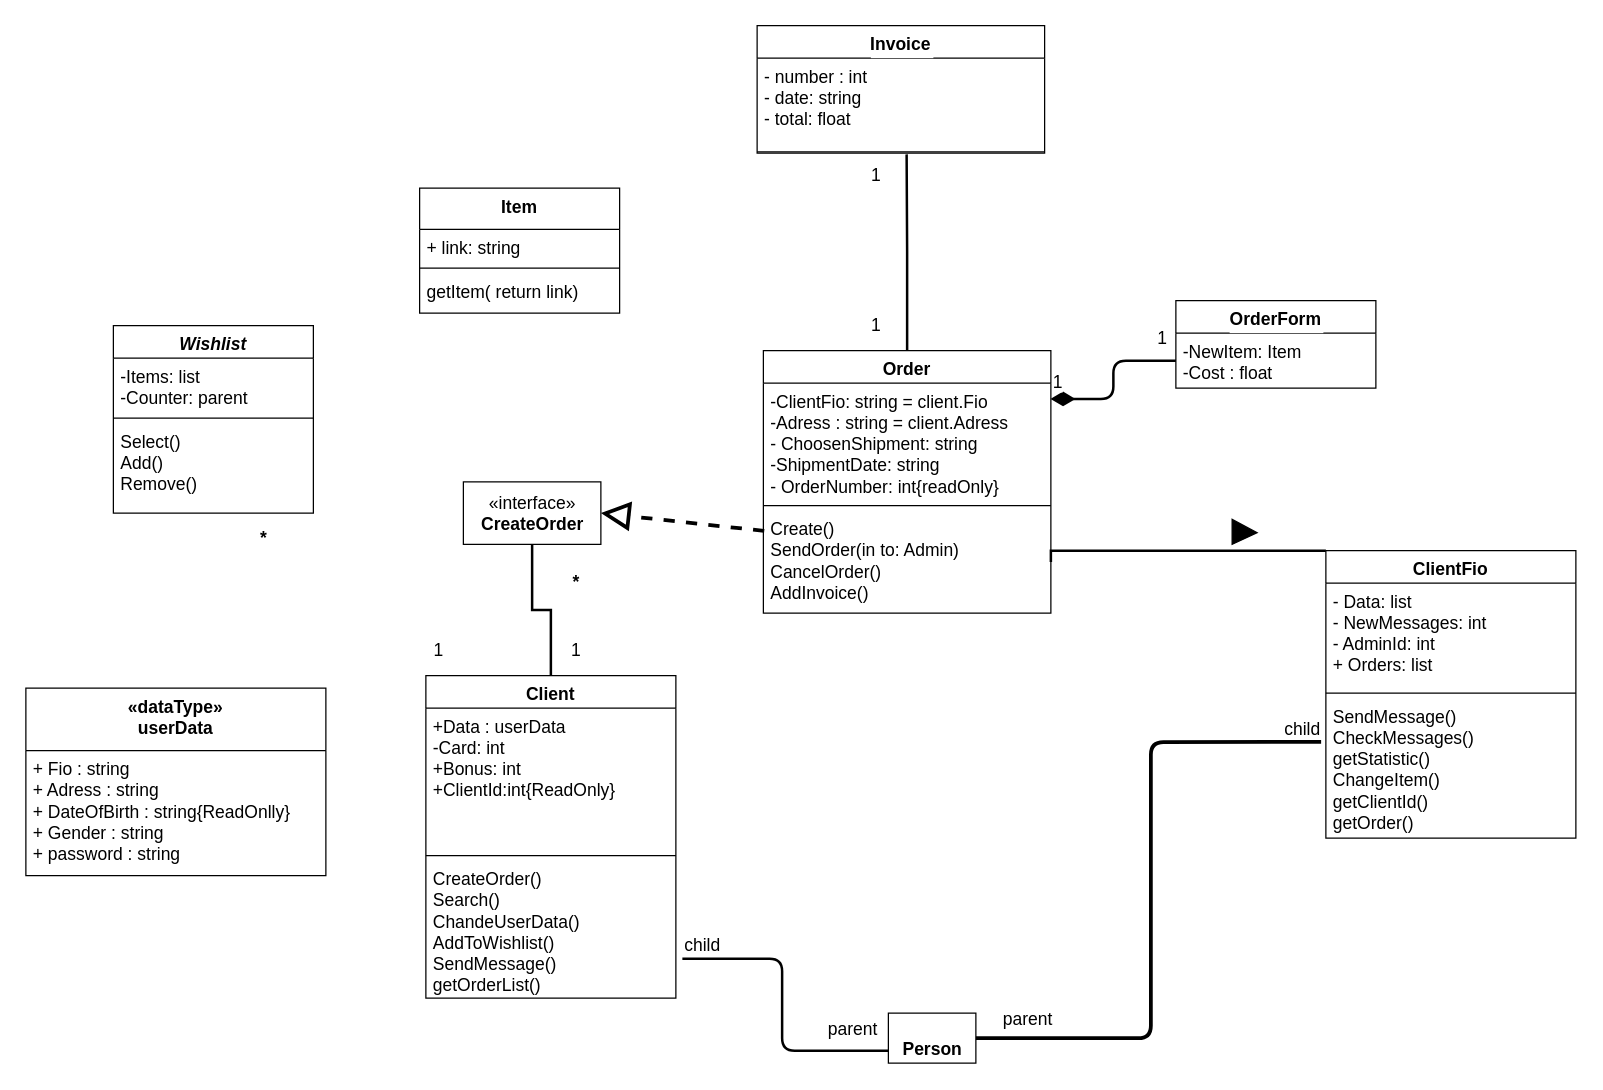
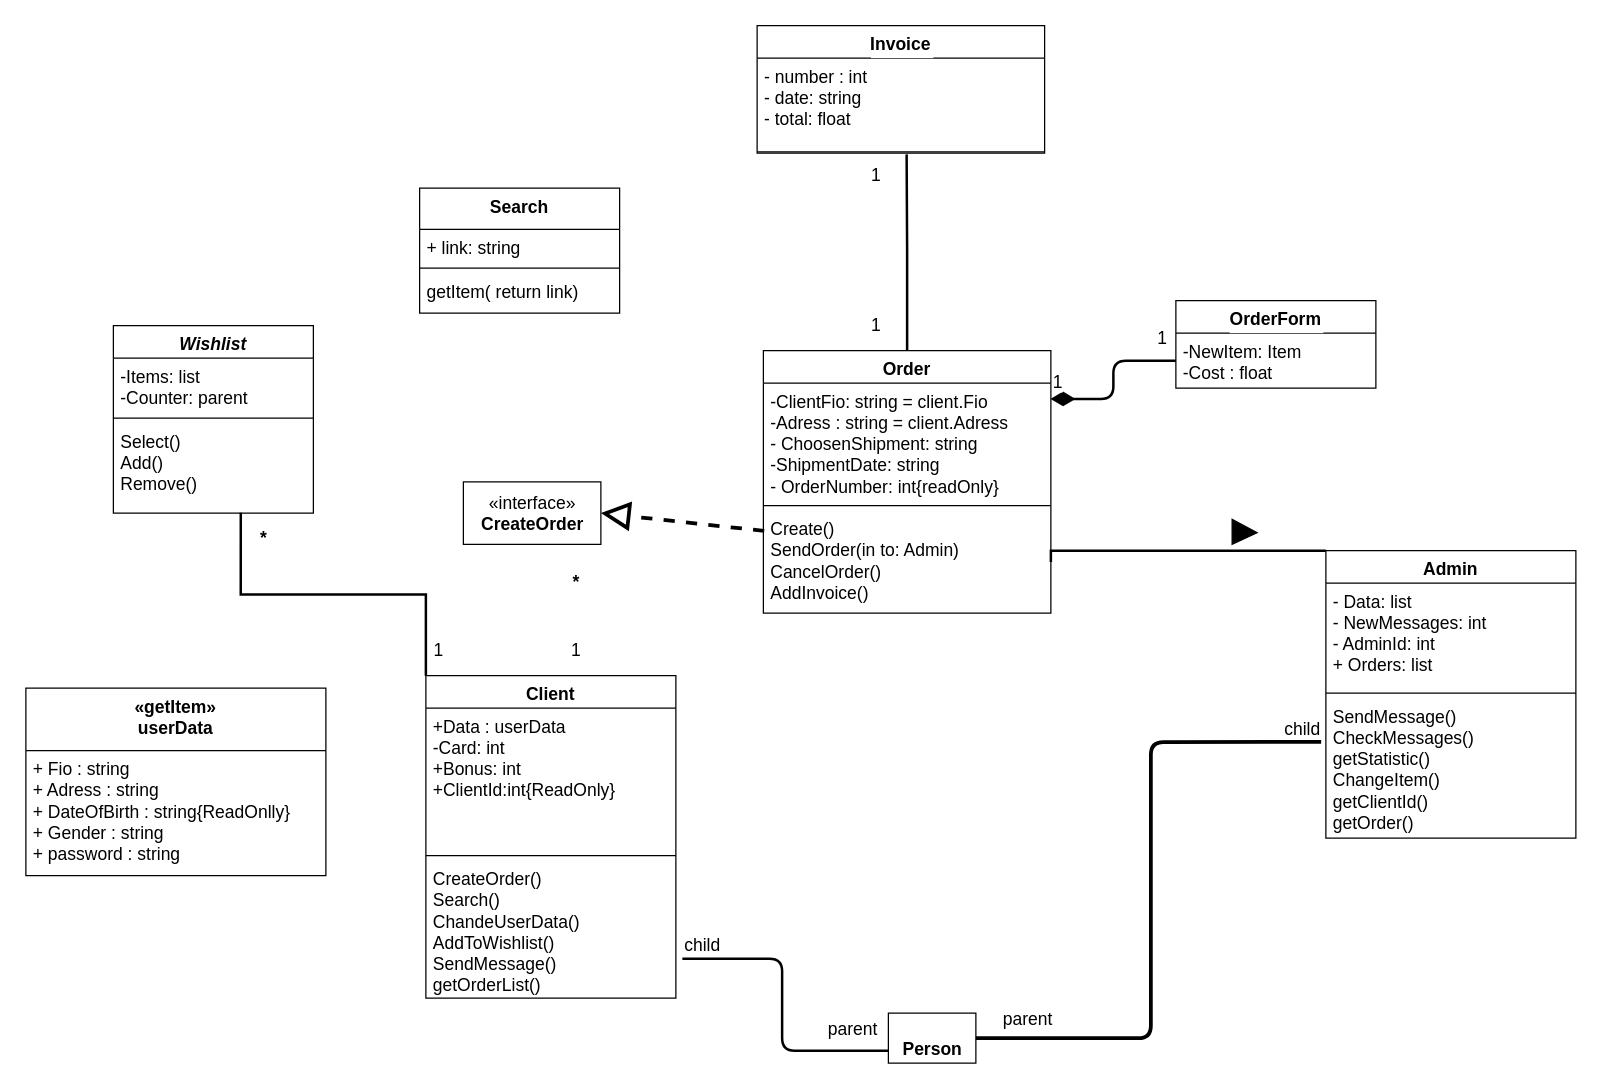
(519, 207) -> (519, 207)
(1450, 569) -> (1450, 569)
none -> (335, 594)
(541, 610) -> none
(175, 707) -> (175, 707)
